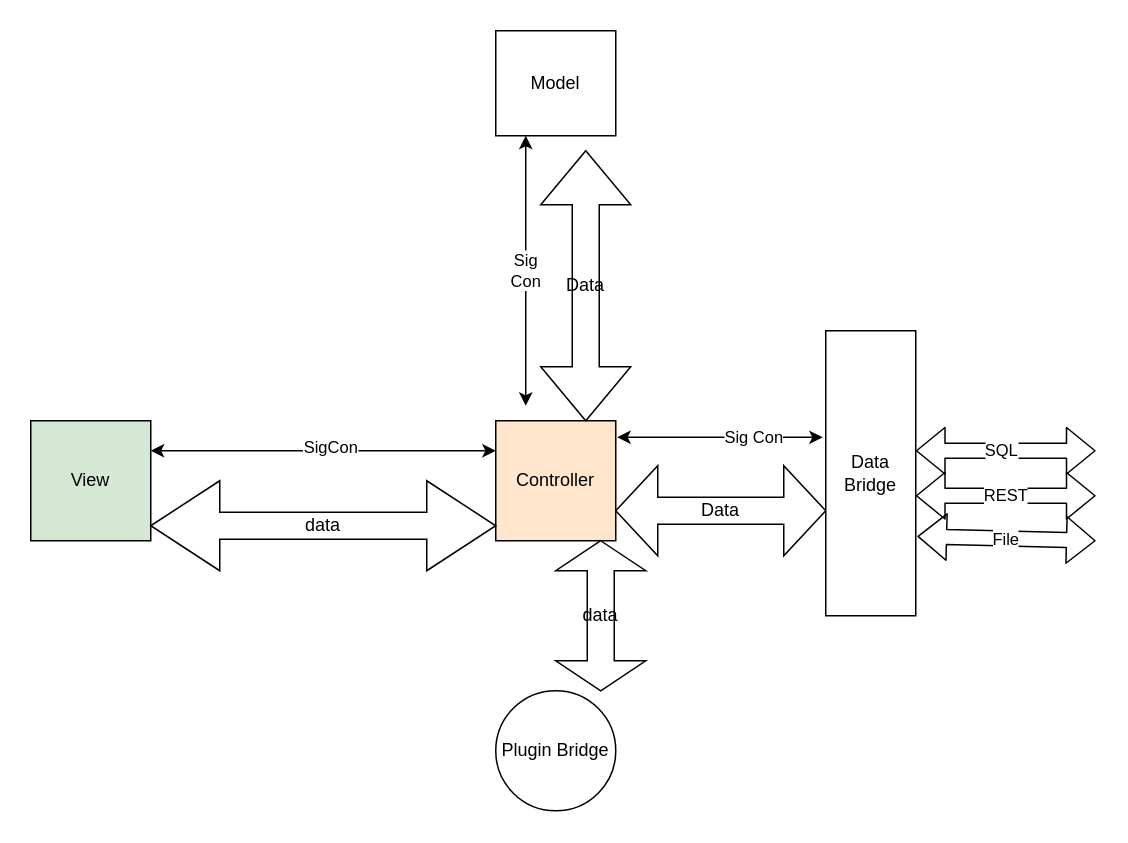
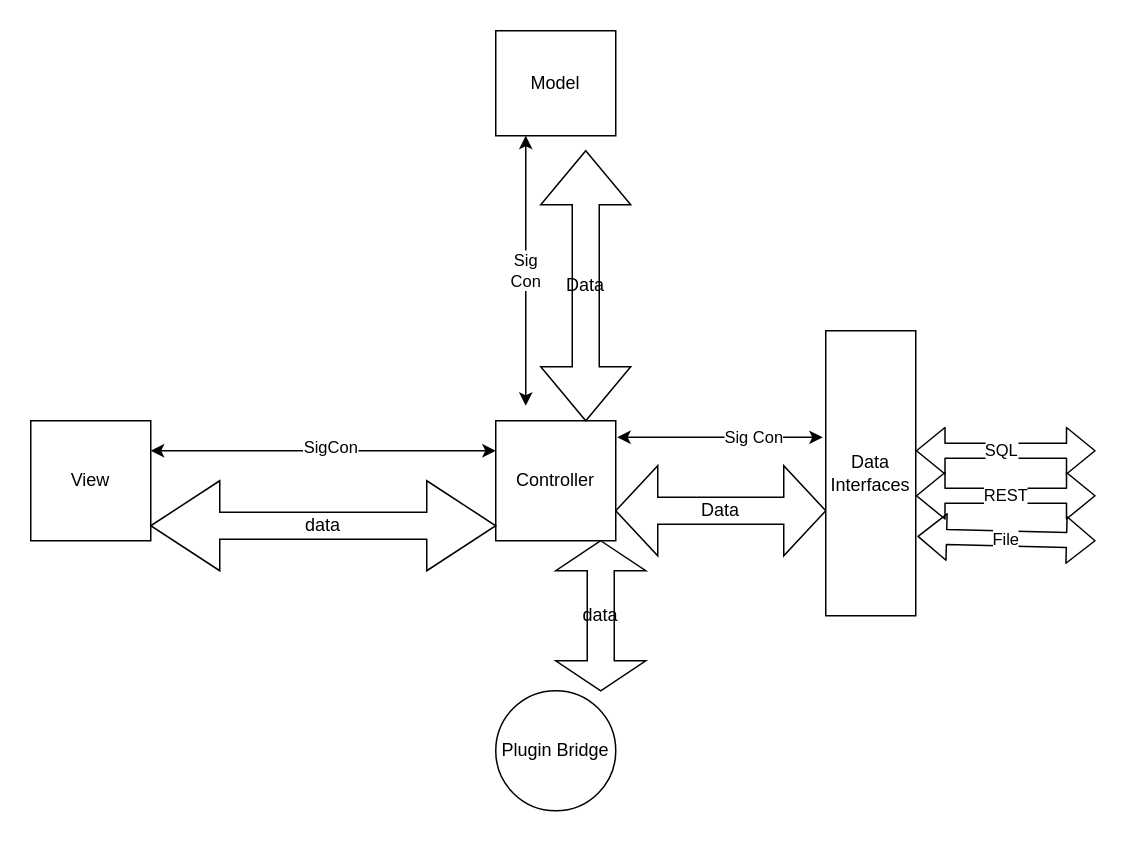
(871, 473) -> (871, 473)
(91, 481) -> (91, 481)
(556, 481) -> (556, 481)
